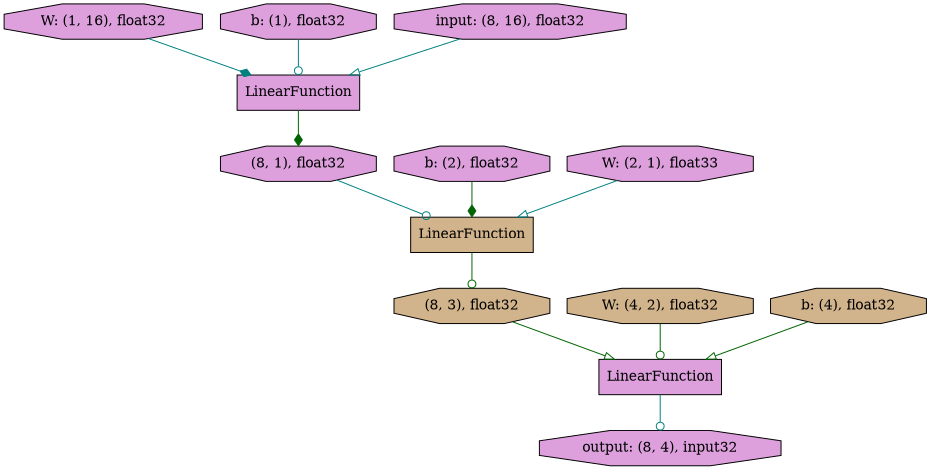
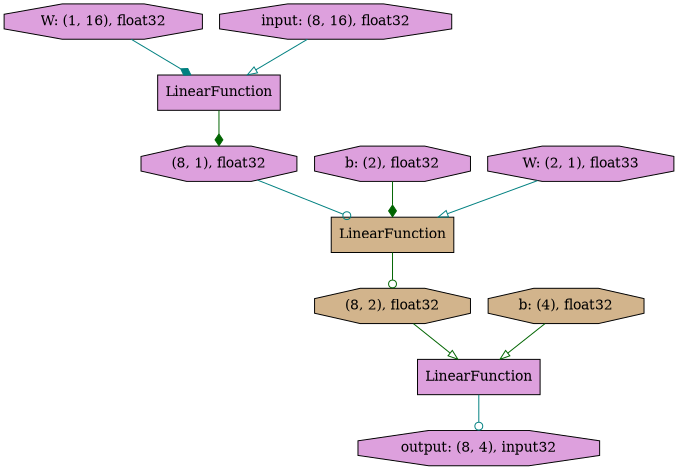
(298, 22) -> none
(472, 306) -> (393, 306)
(660, 306) -> none
